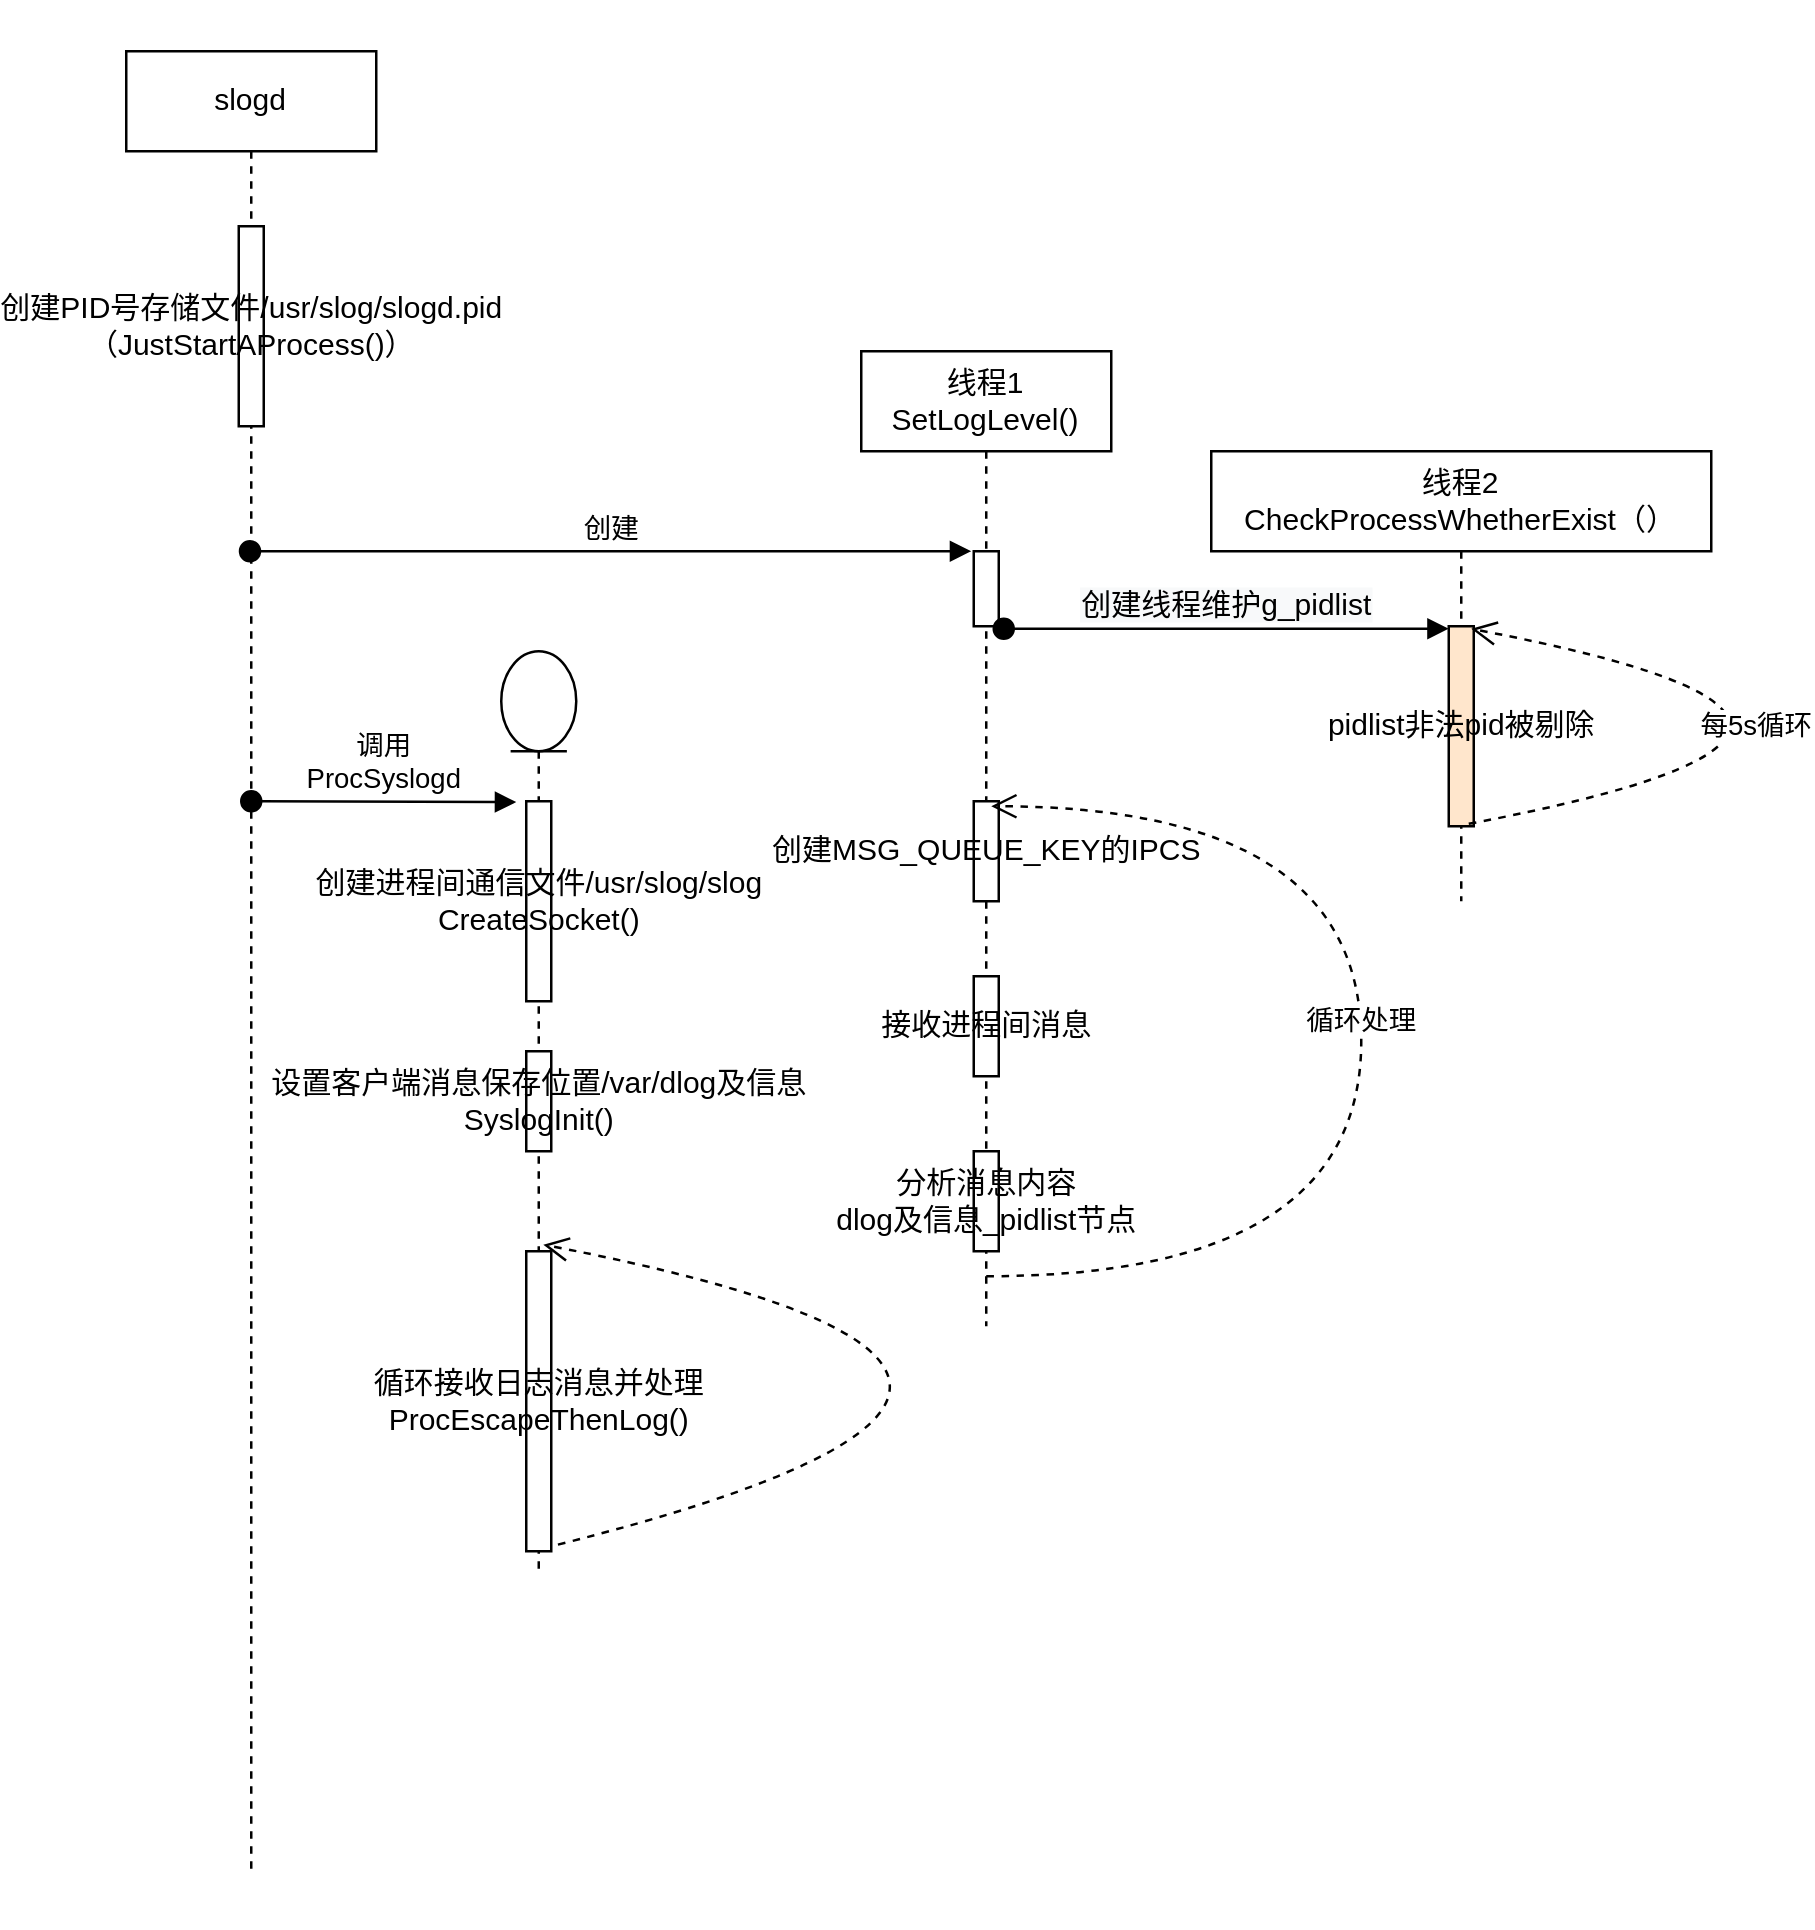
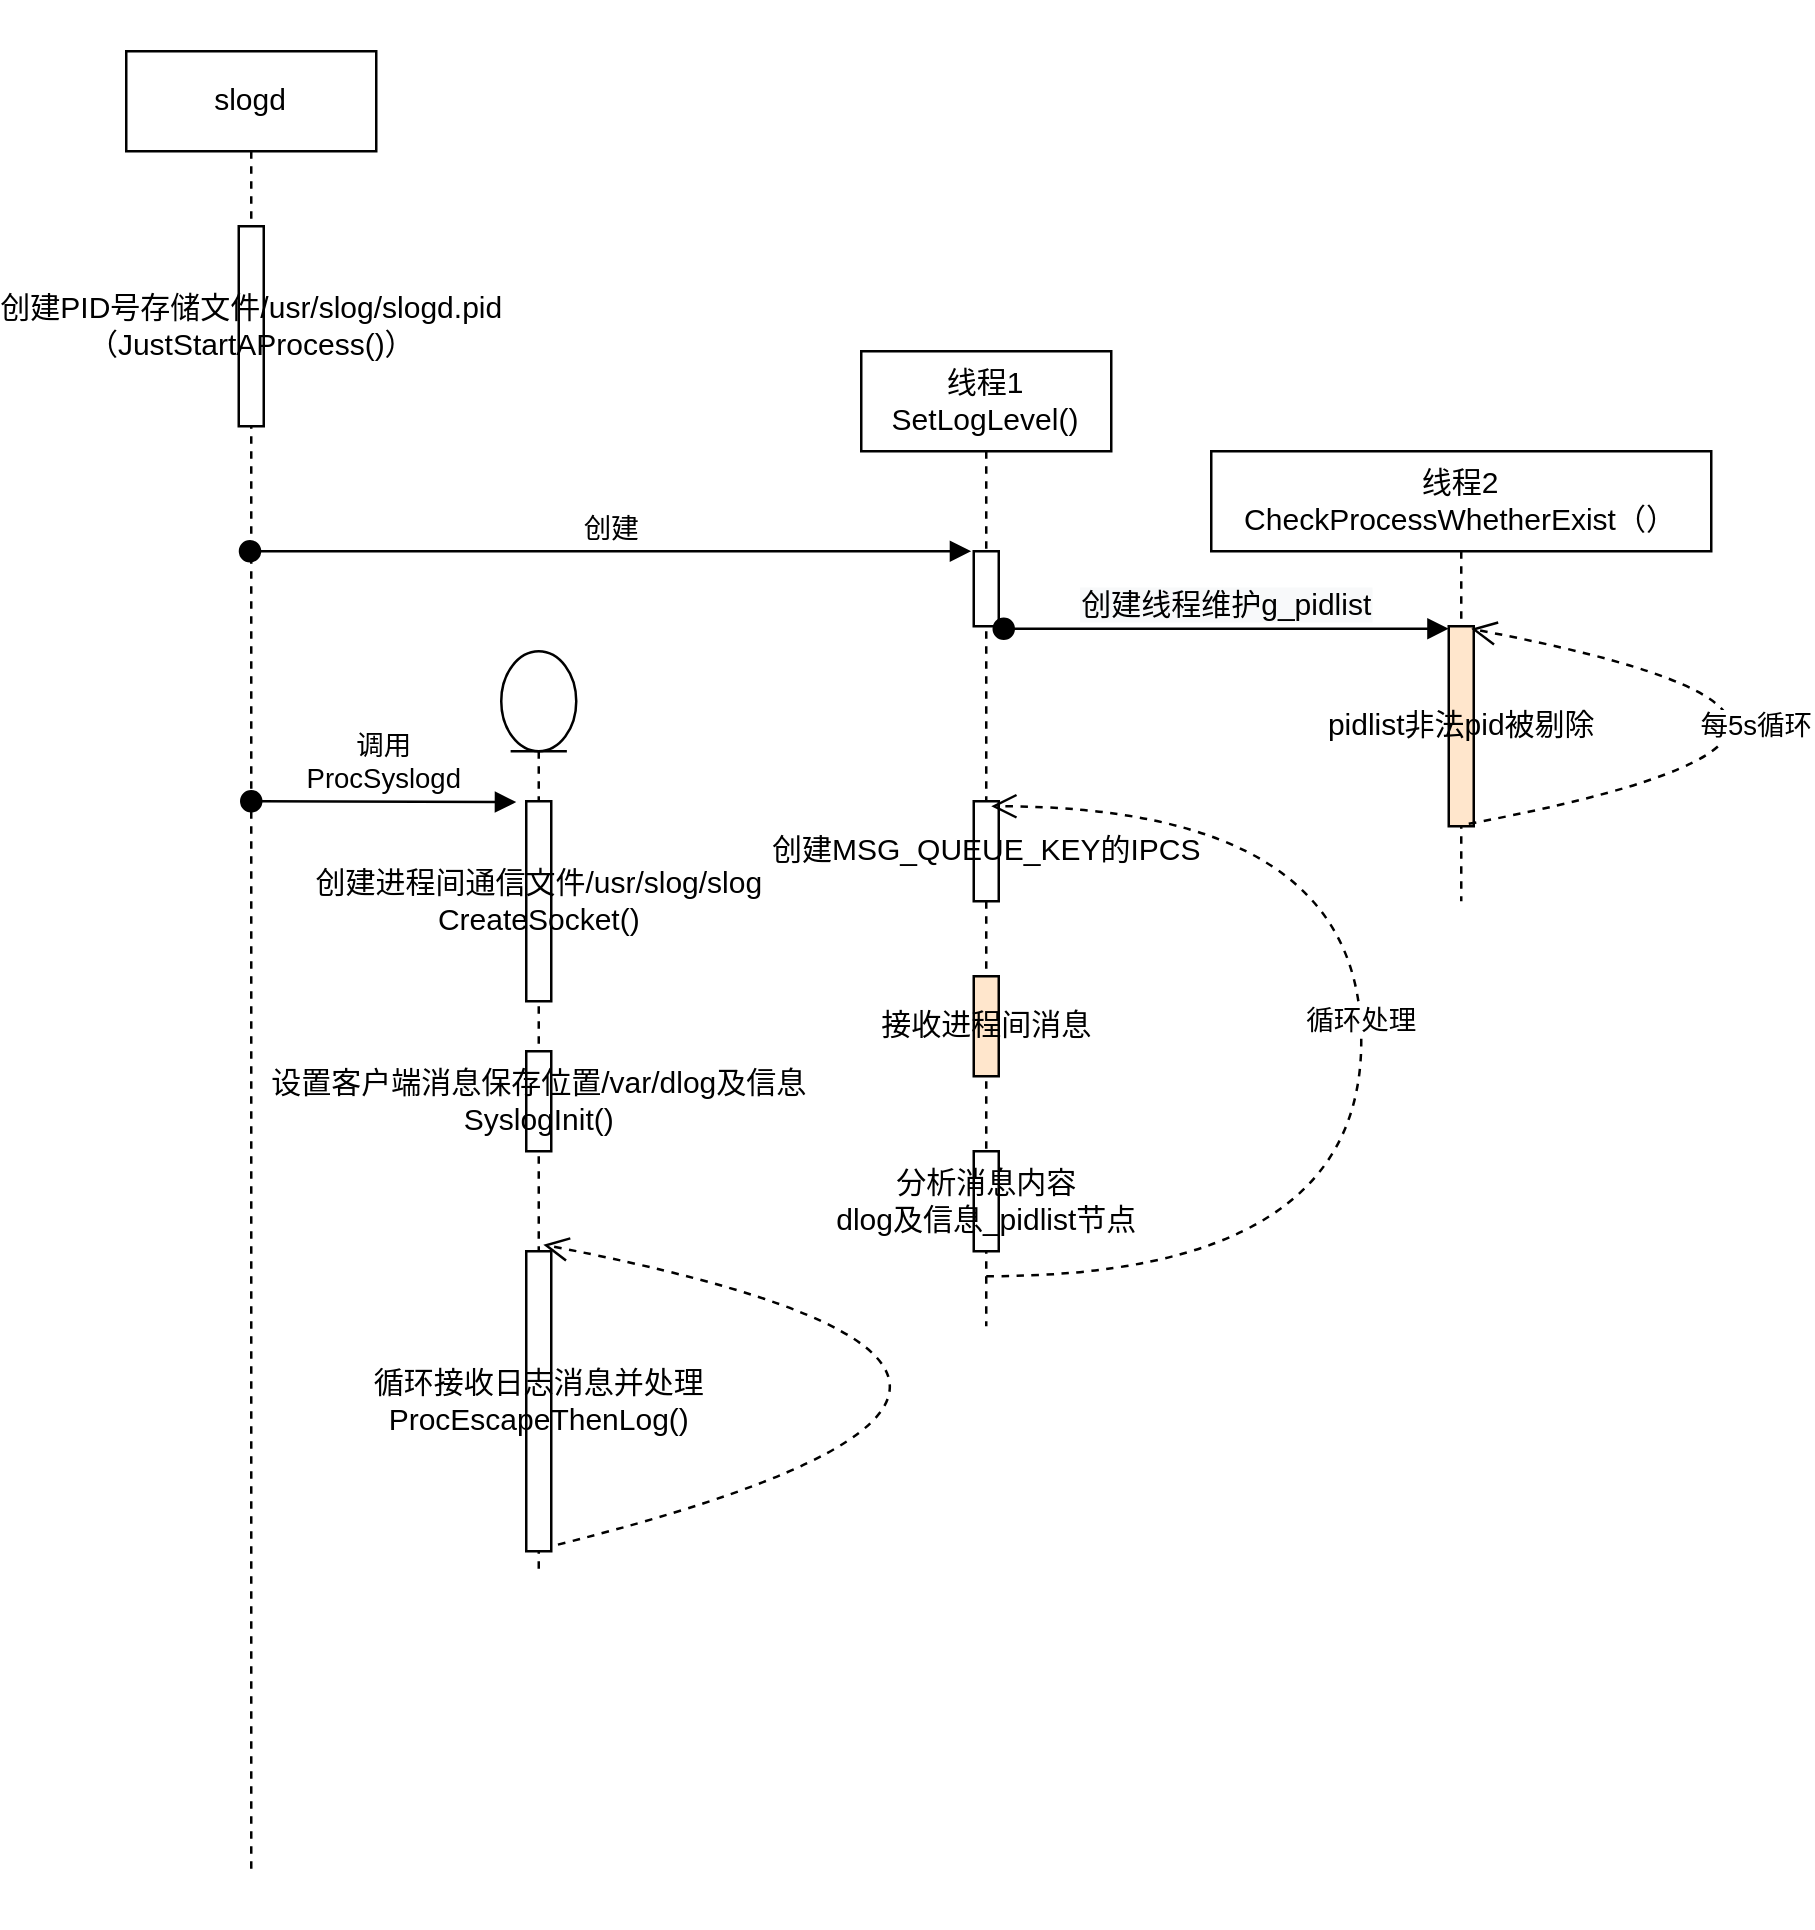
(986, 1026) -> (986, 1026)
